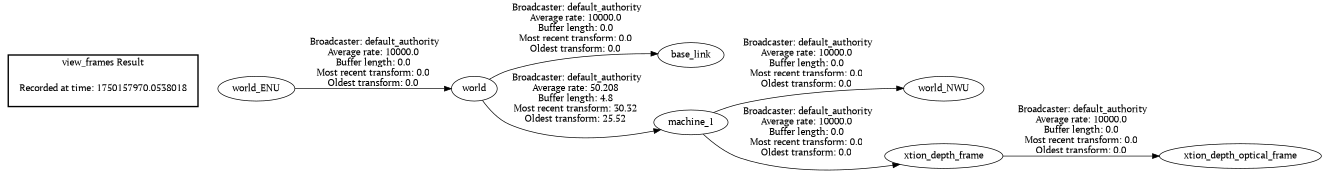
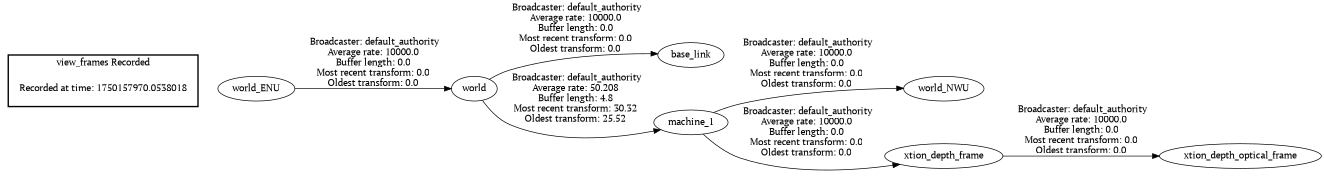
(103, 63) -> (103, 63)
